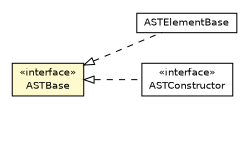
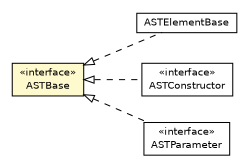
none -> (187, 139)
